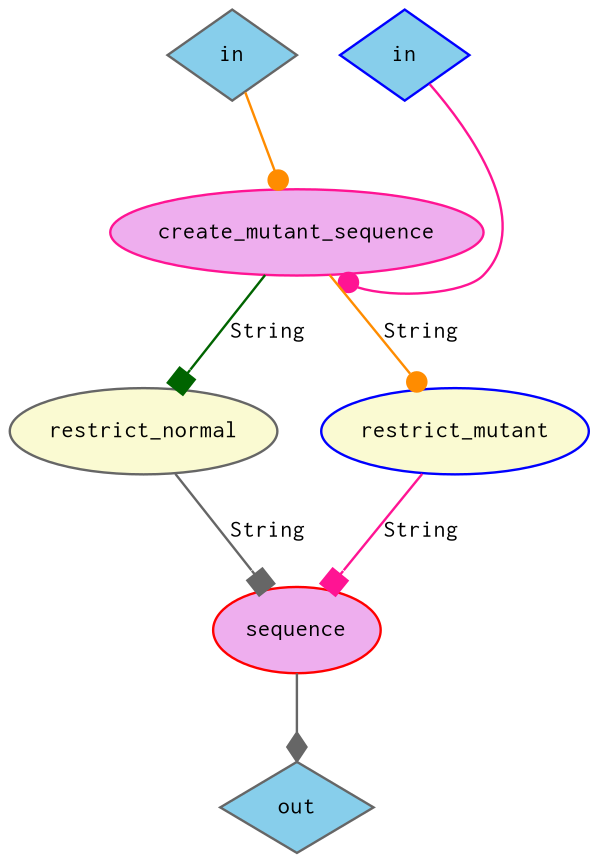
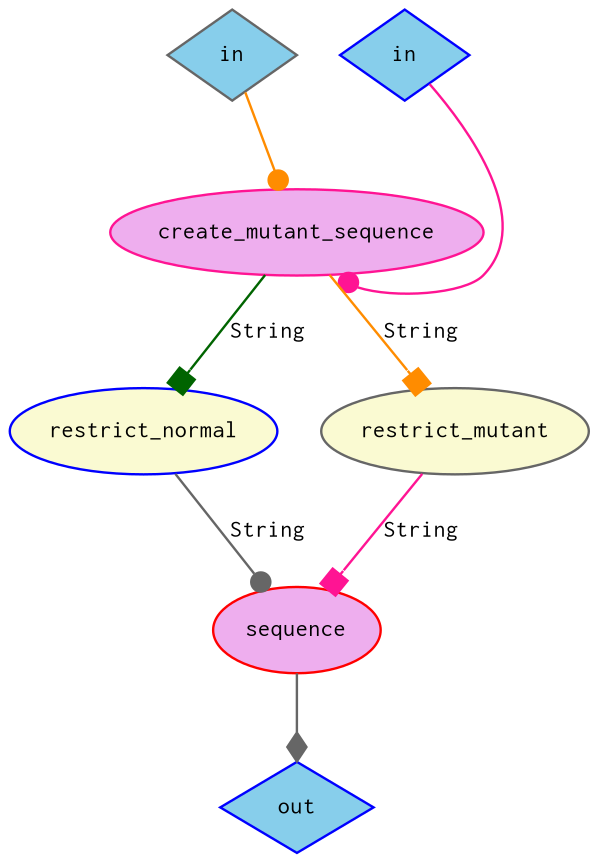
(370, 324) -> (368, 323)
(144, 431) -> (144, 431)
(455, 431) -> (455, 431)
(213, 522) -> (215, 524)
(297, 807) -> (297, 807)
